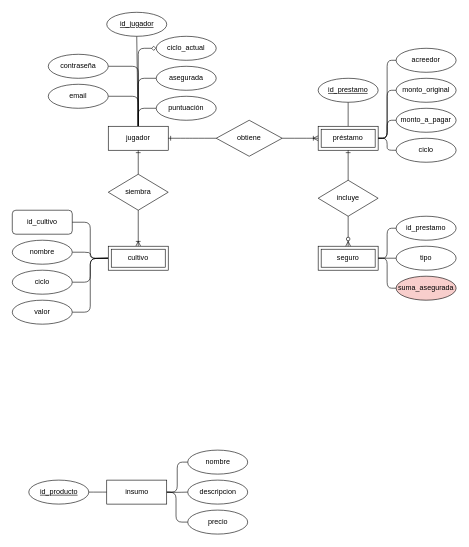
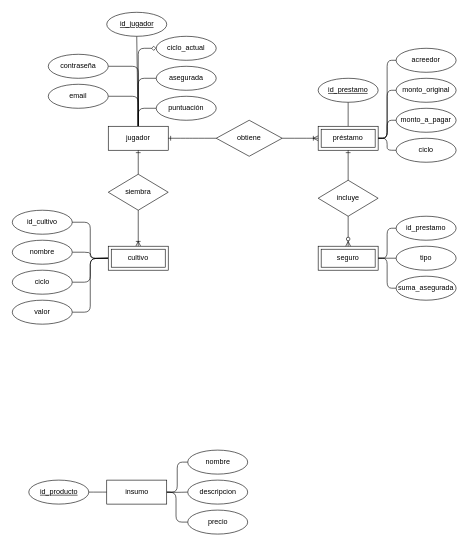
(42, 222) -> (42, 222)
(426, 288) -> (426, 288)
